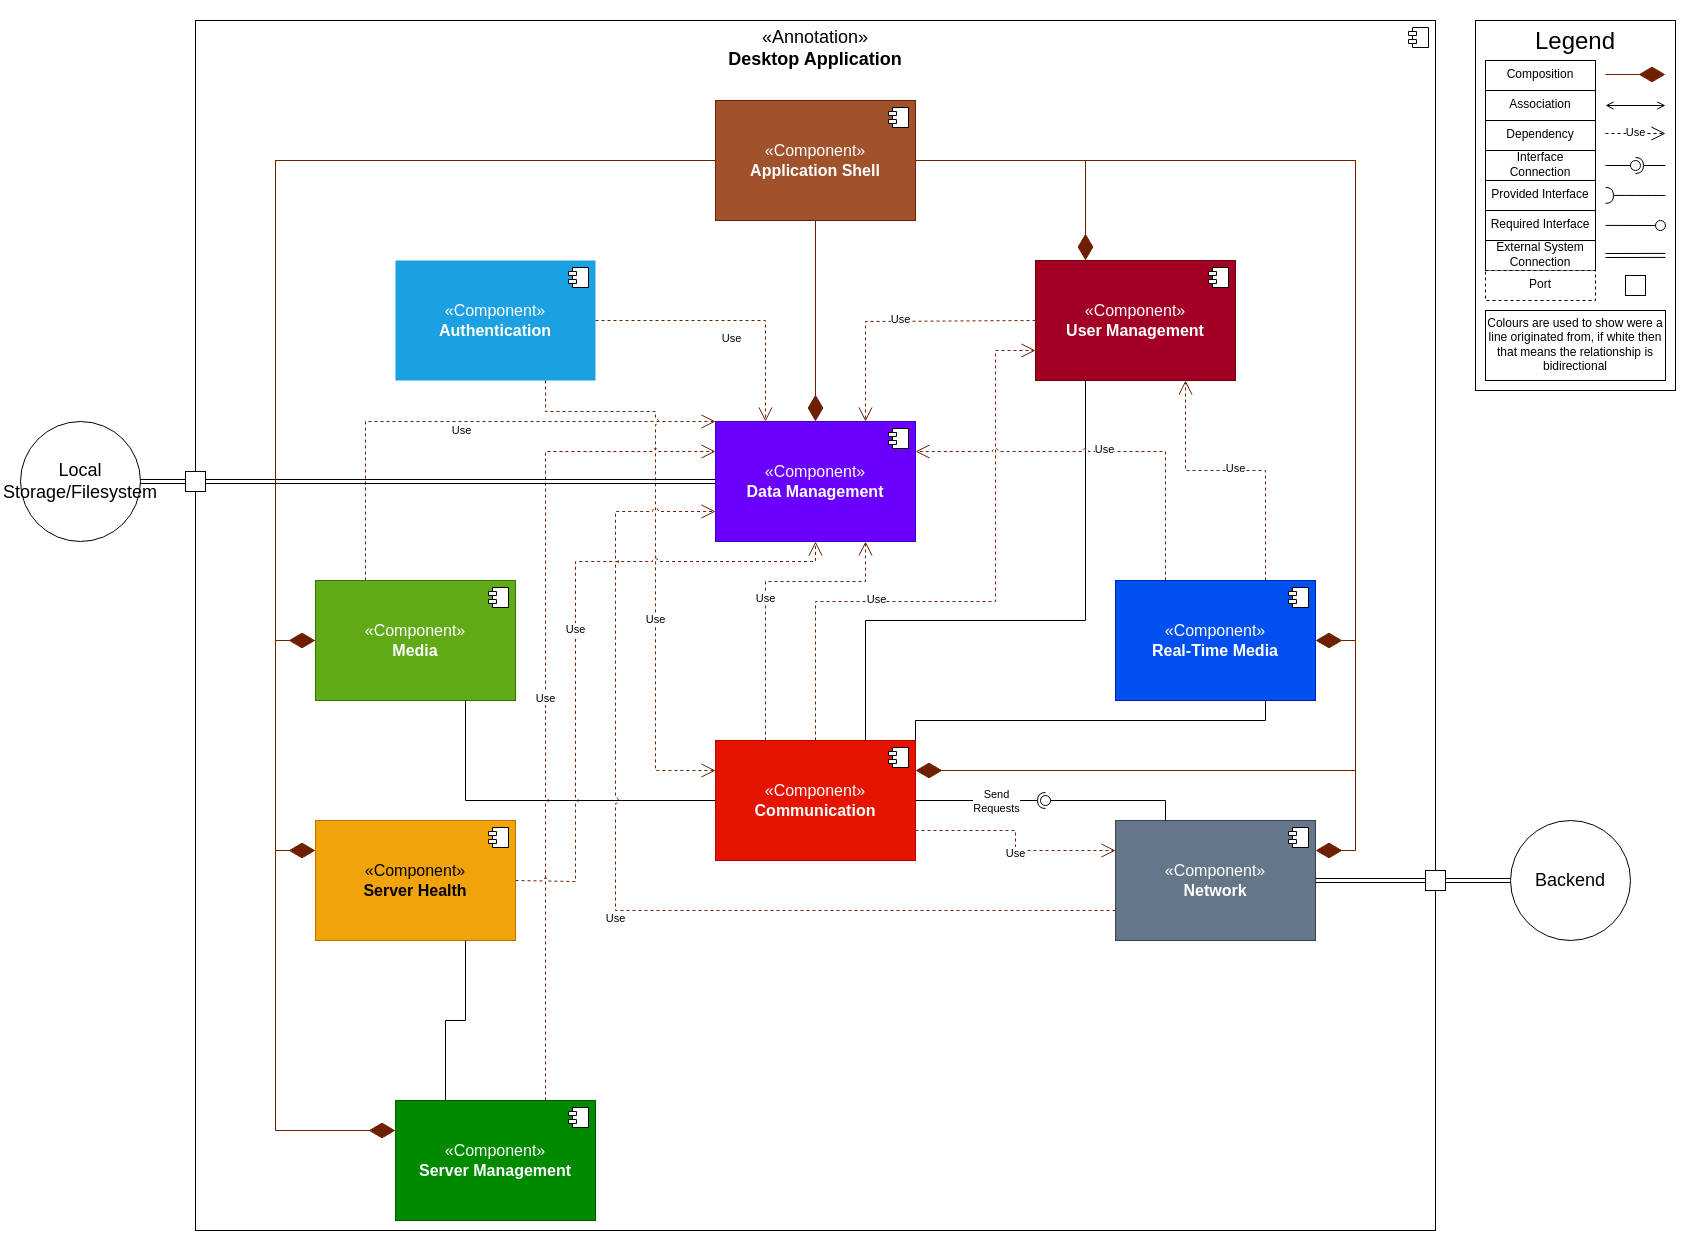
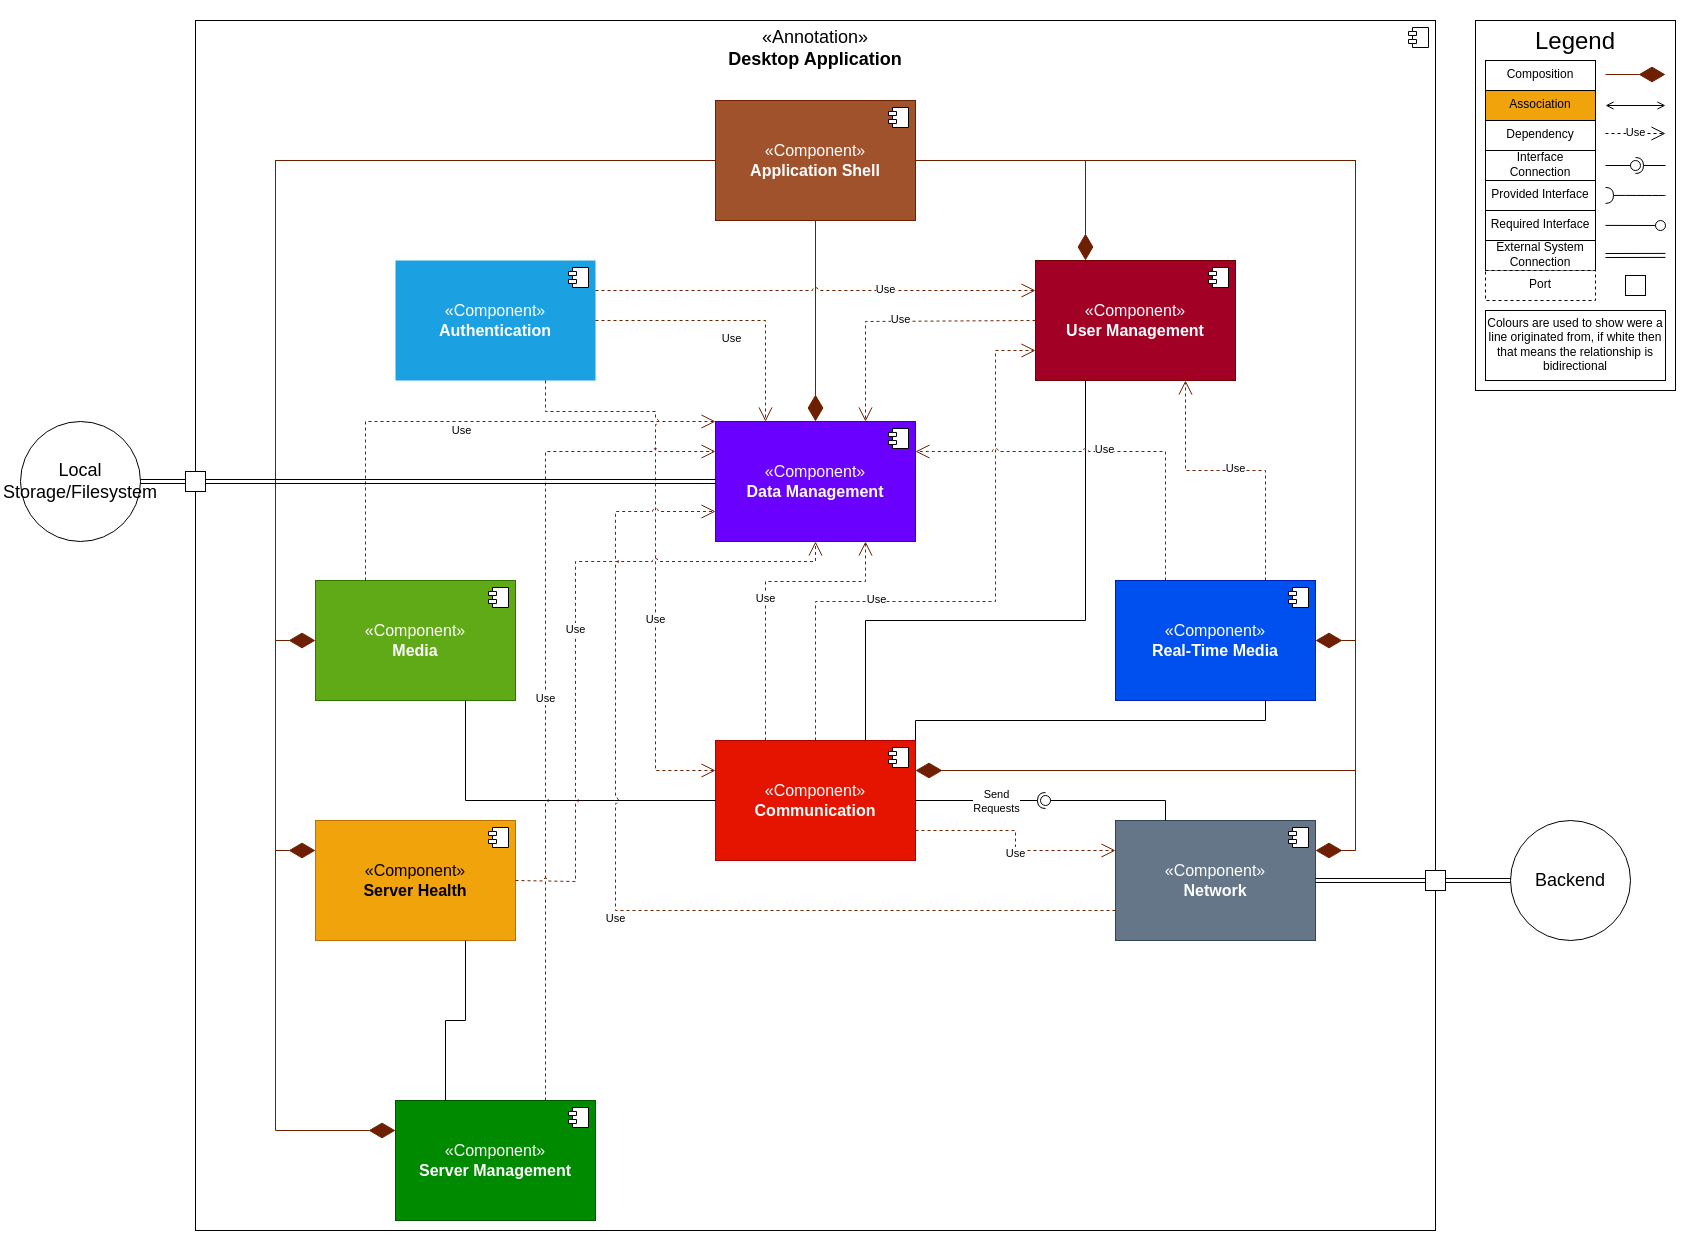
(1541, 106) -> (1541, 106)
none -> (813, 289)
